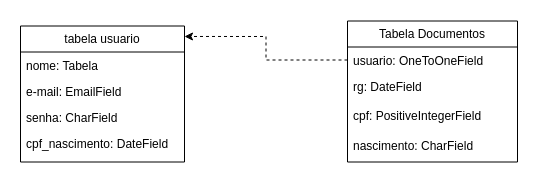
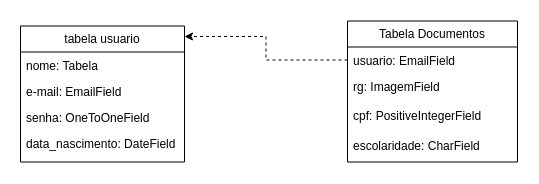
(420, 62) -> (406, 62)
(391, 88) -> (398, 88)
(74, 119) -> (87, 119)
(103, 145) -> (104, 152)
(416, 147) -> (421, 147)
